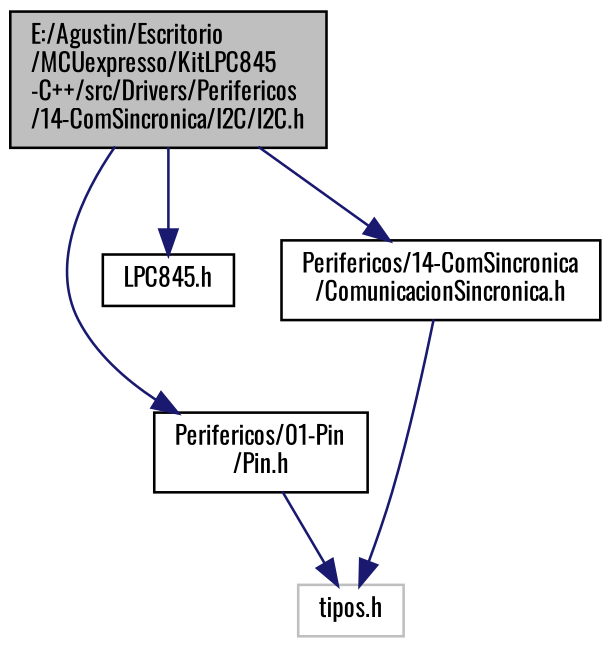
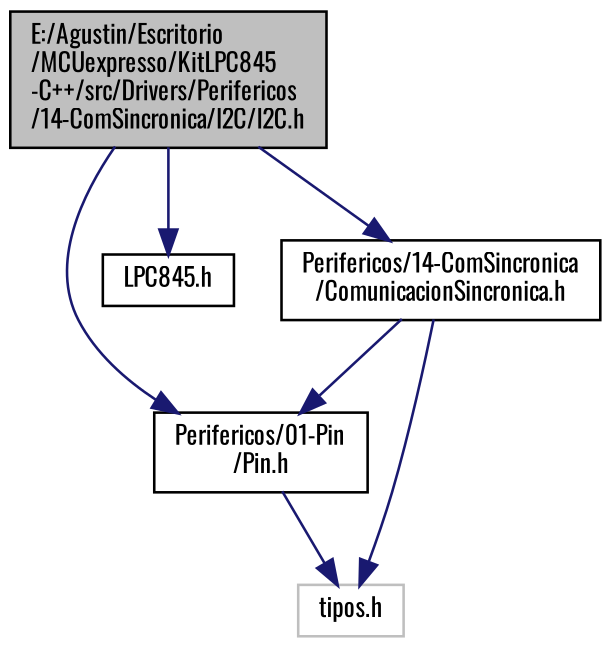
none -> (361, 357)
